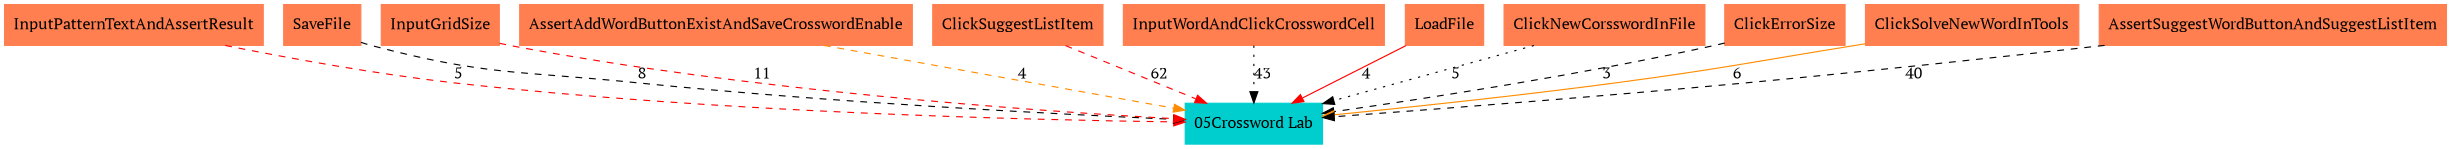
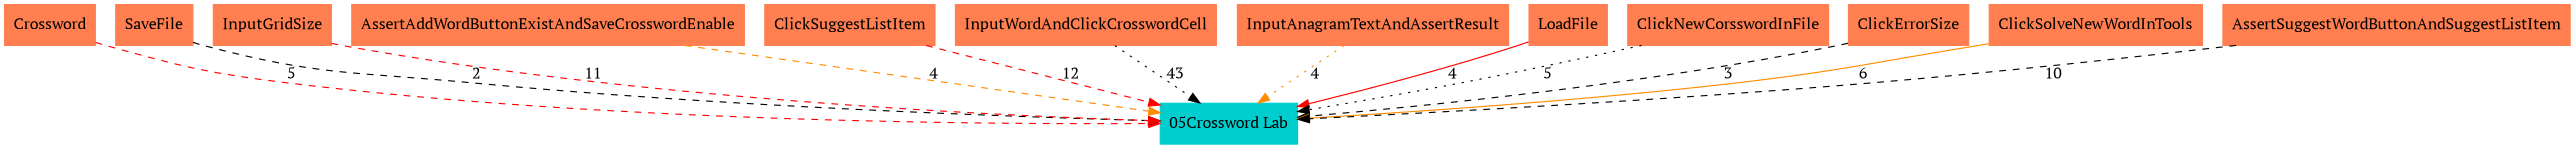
(134, 25) -> (50, 25)
none -> (1373, 25)
(642, 74) -> (477, 74)
(1160, 74) -> (1071, 74)
(1914, 74) -> (2054, 74)
